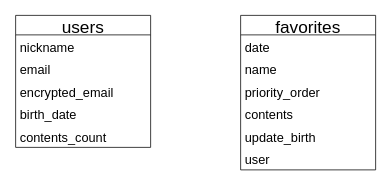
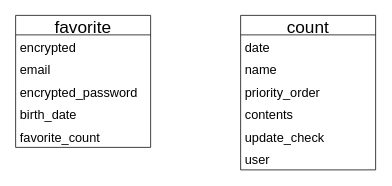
(83, 27) -> (83, 27)
(308, 27) -> (308, 27)
(46, 48) -> (52, 48)
(70, 93) -> (84, 93)
(69, 138) -> (68, 138)
(286, 138) -> (287, 138)
